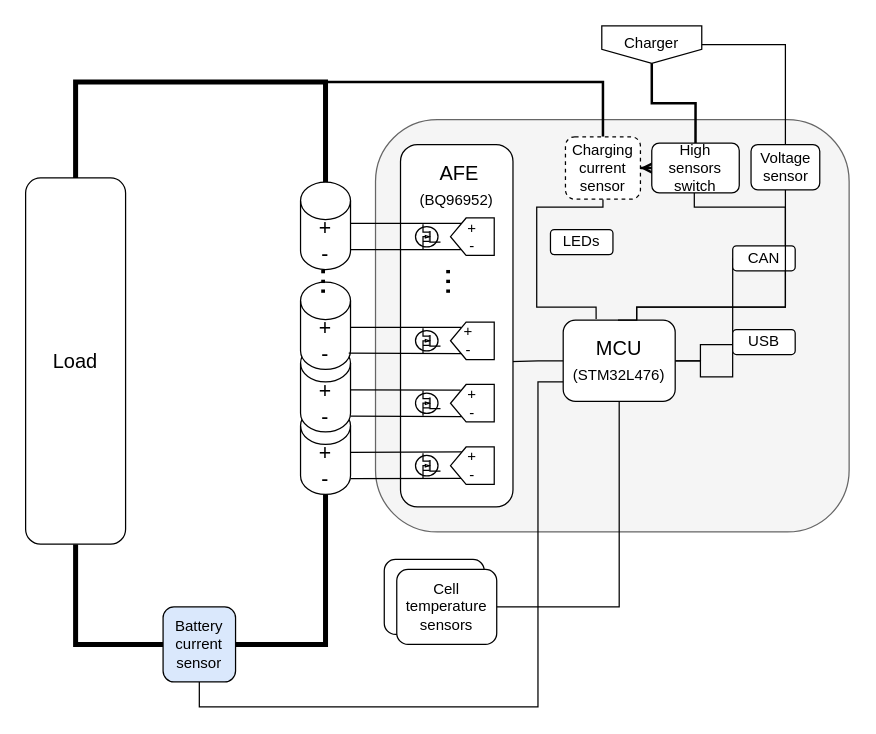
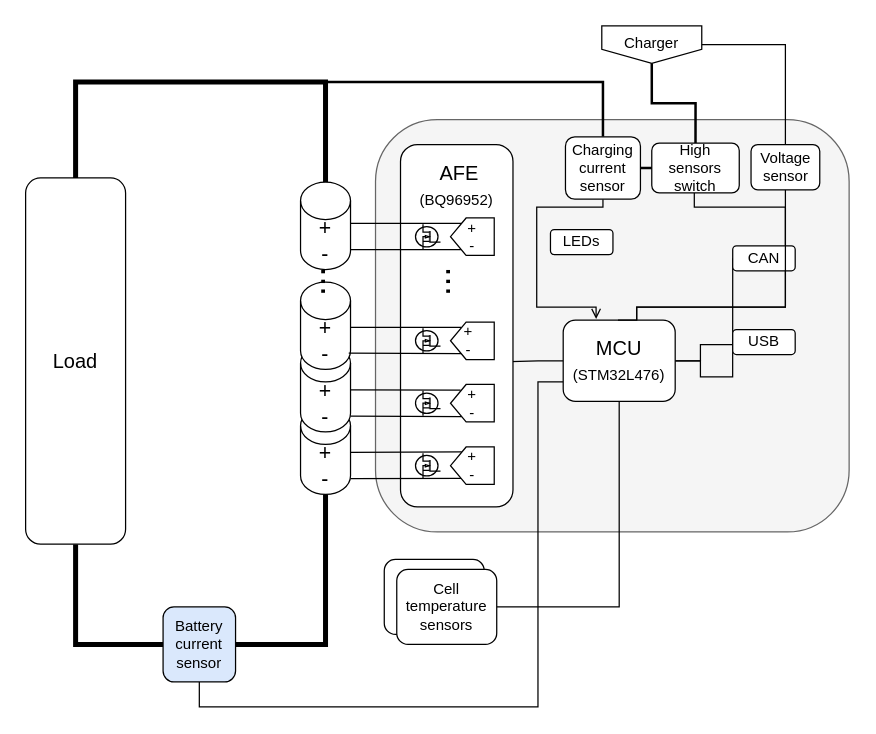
(603, 168) -> (603, 168)
(649, 168) -> (647, 168)
(596, 309) -> (596, 309)
